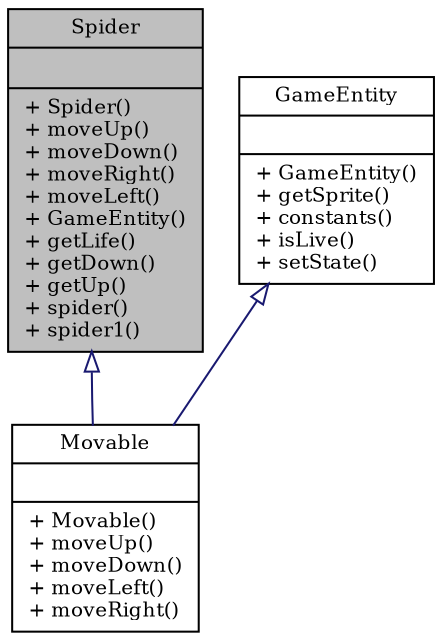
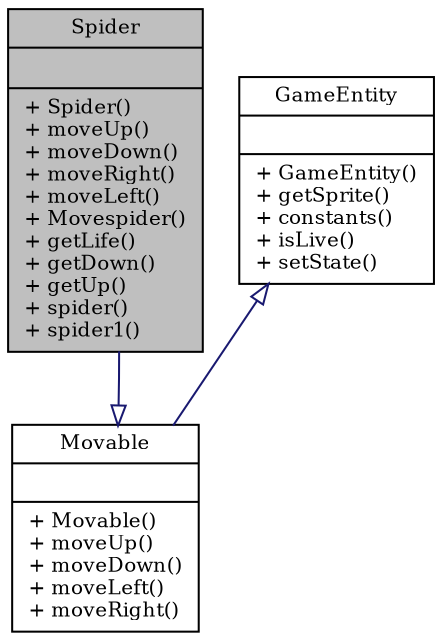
(105, 219) -> (105, 219)
(92, 399) -> (119, 378)
